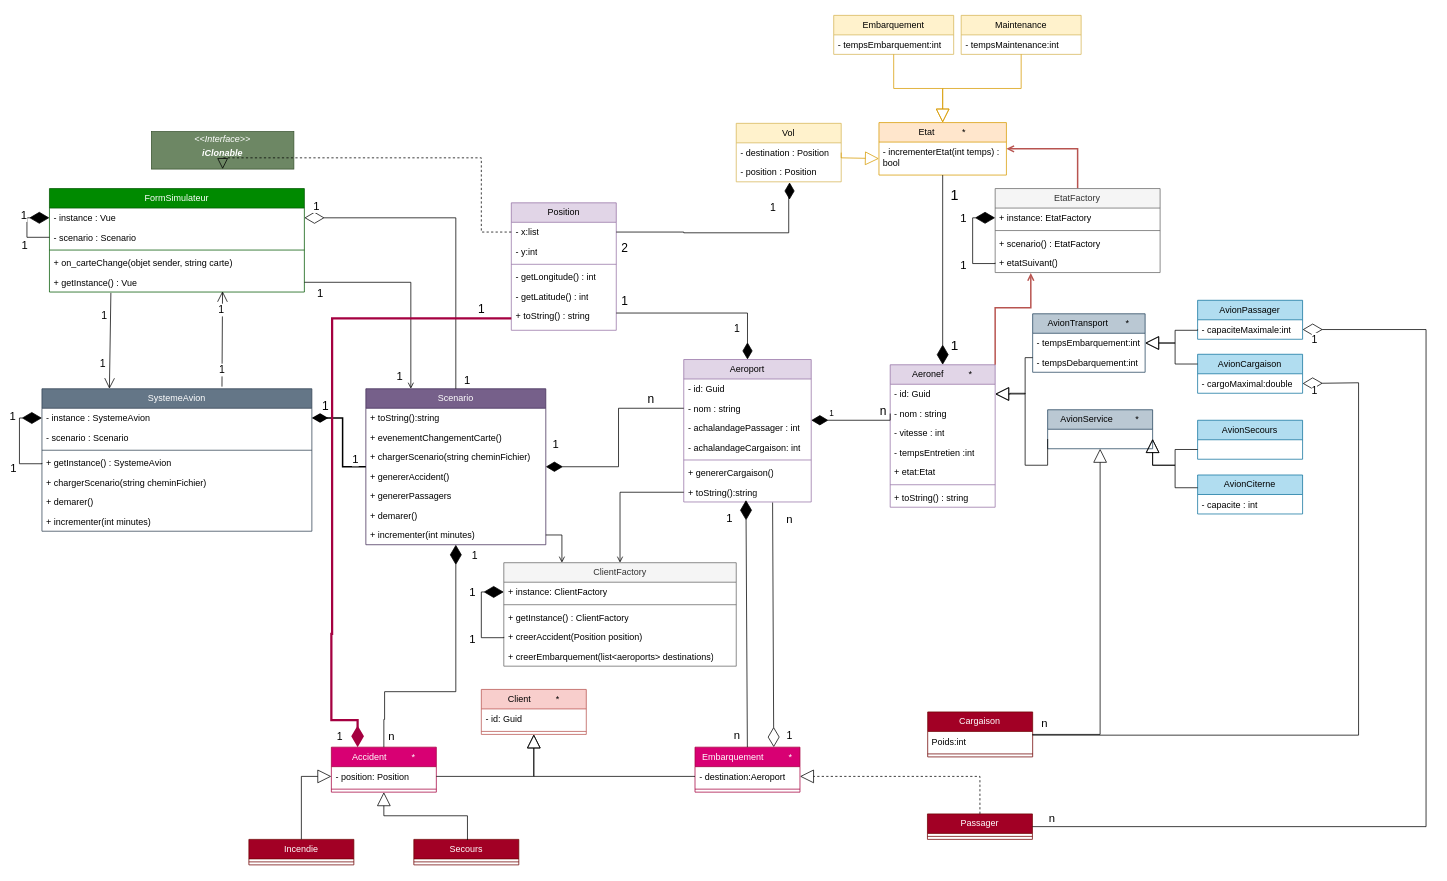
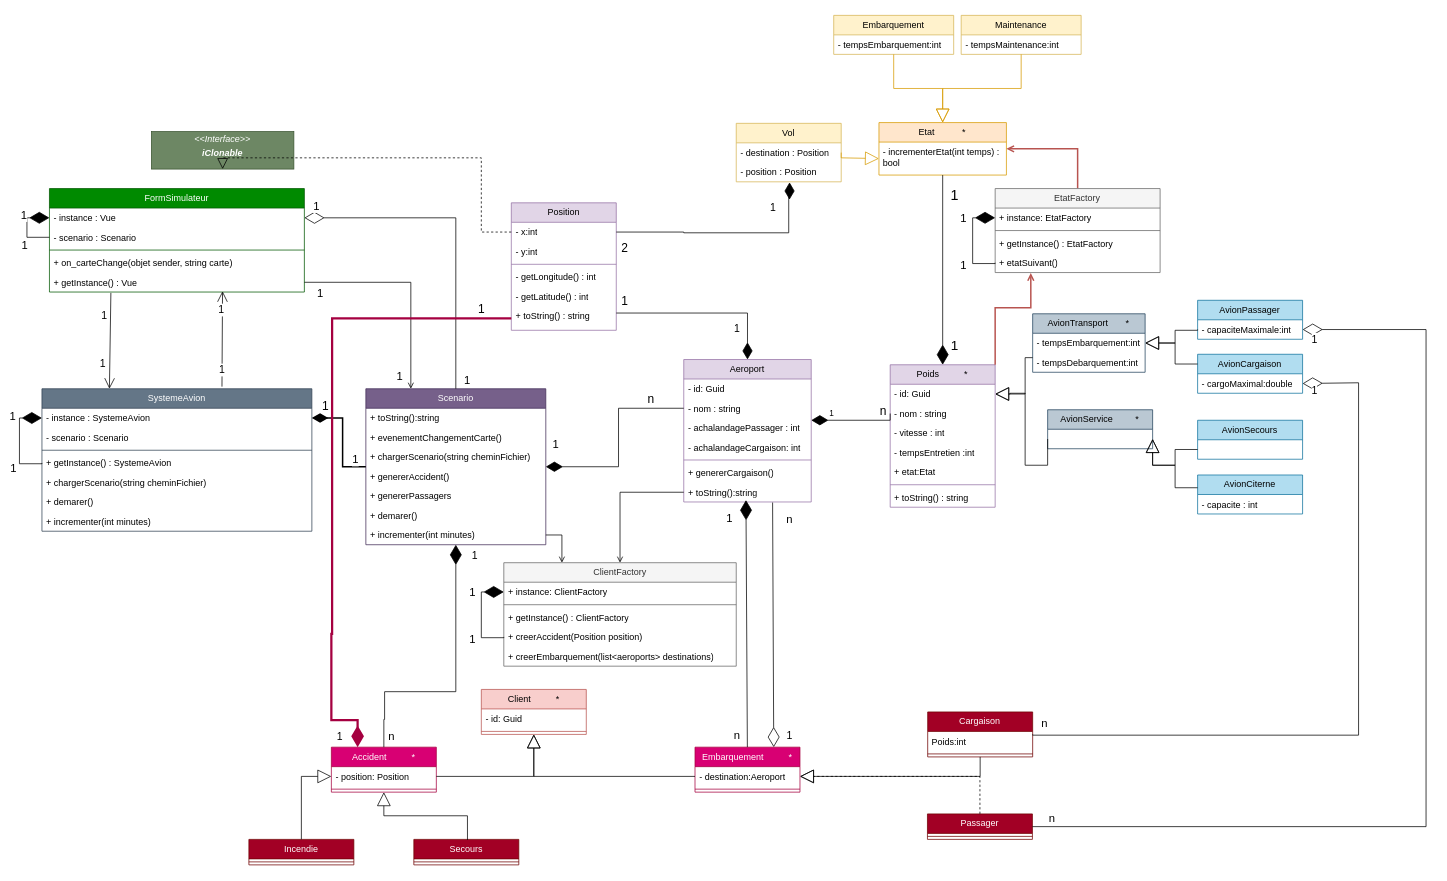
(531, 233) -> (530, 233)
(1059, 244) -> (1068, 244)
(942, 375) -> (942, 375)
(1100, 598) -> (980, 766)
